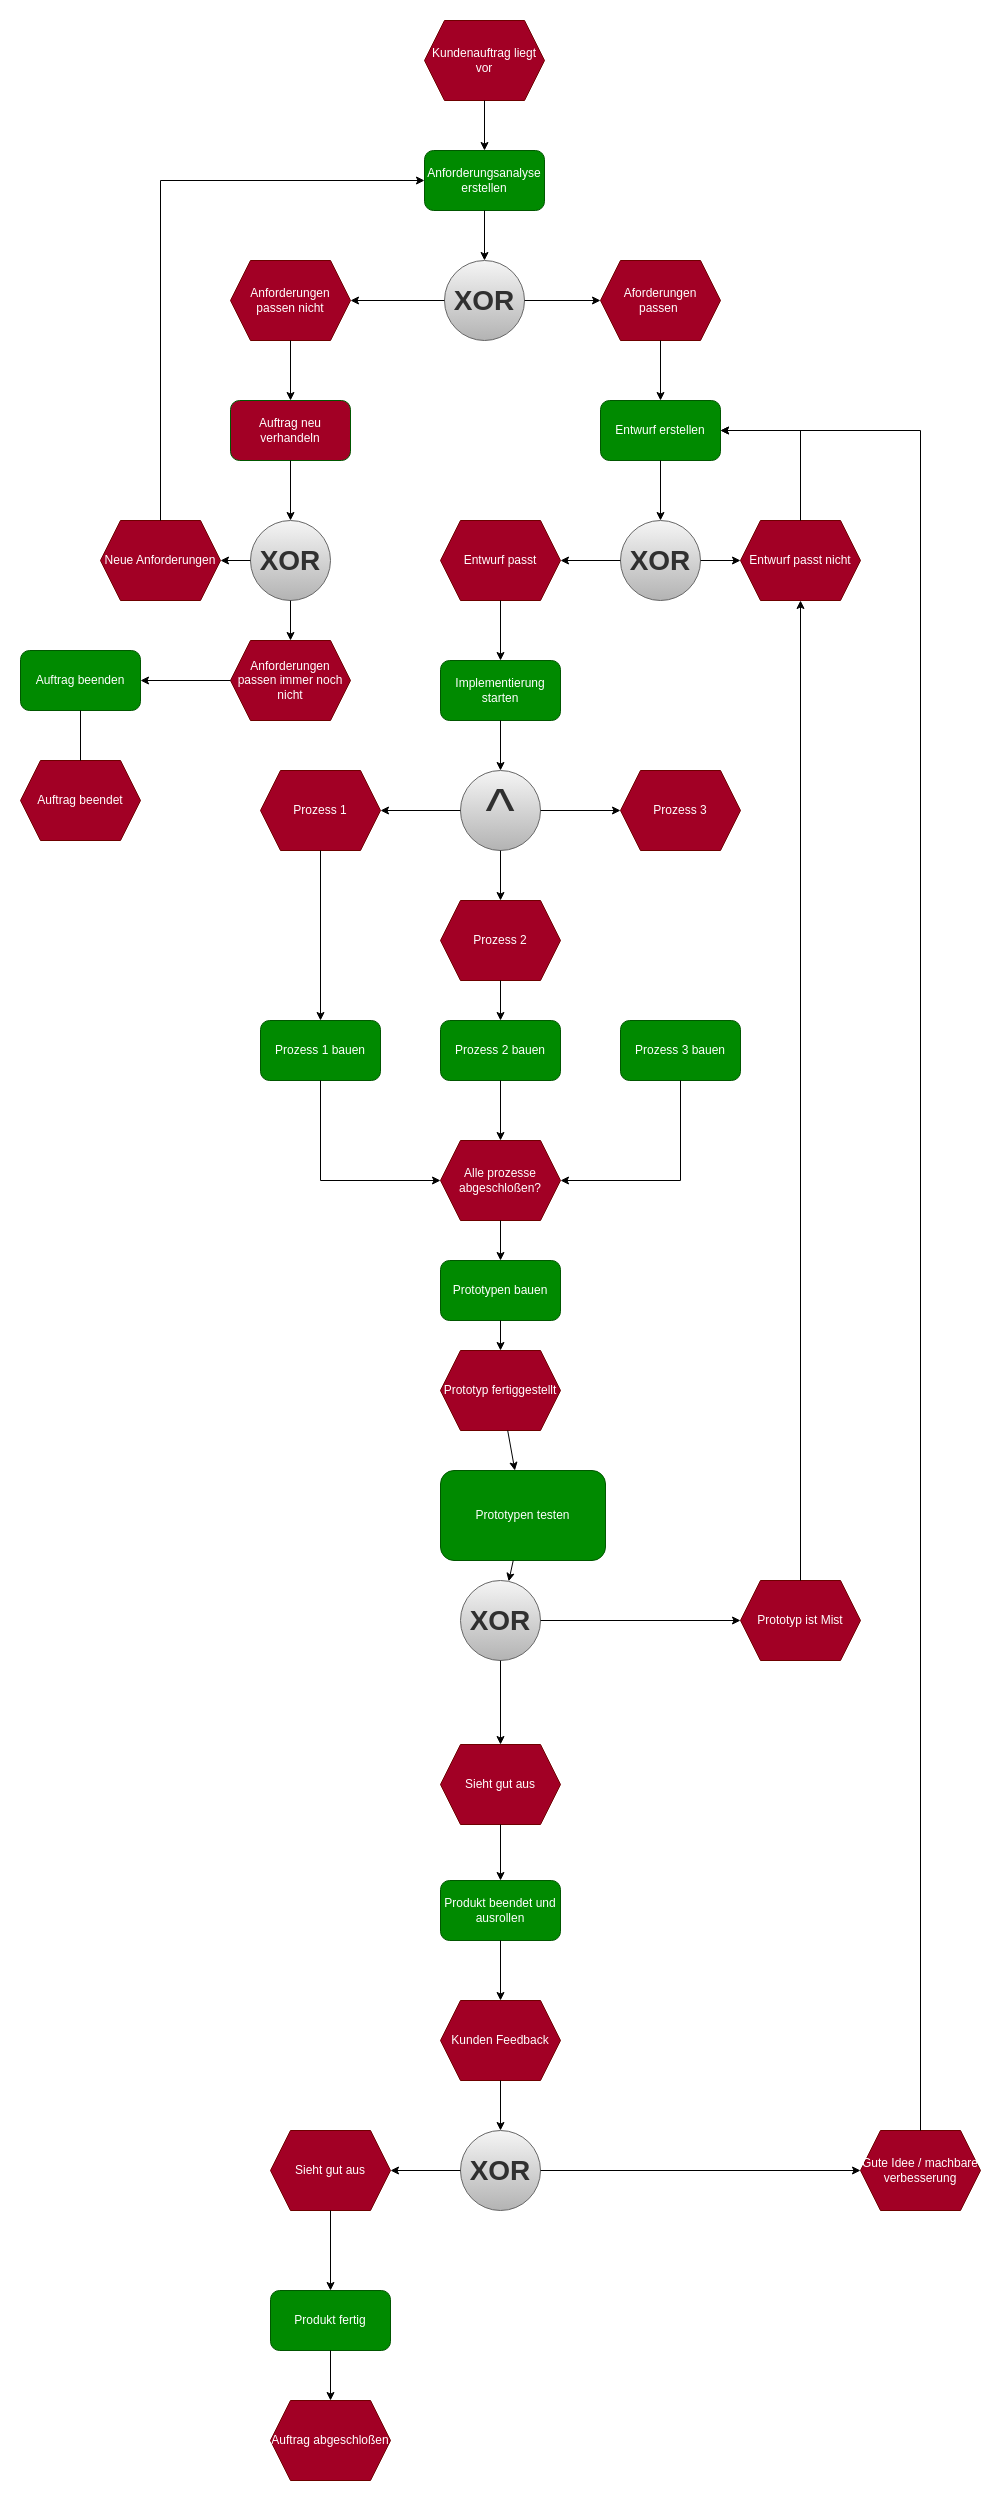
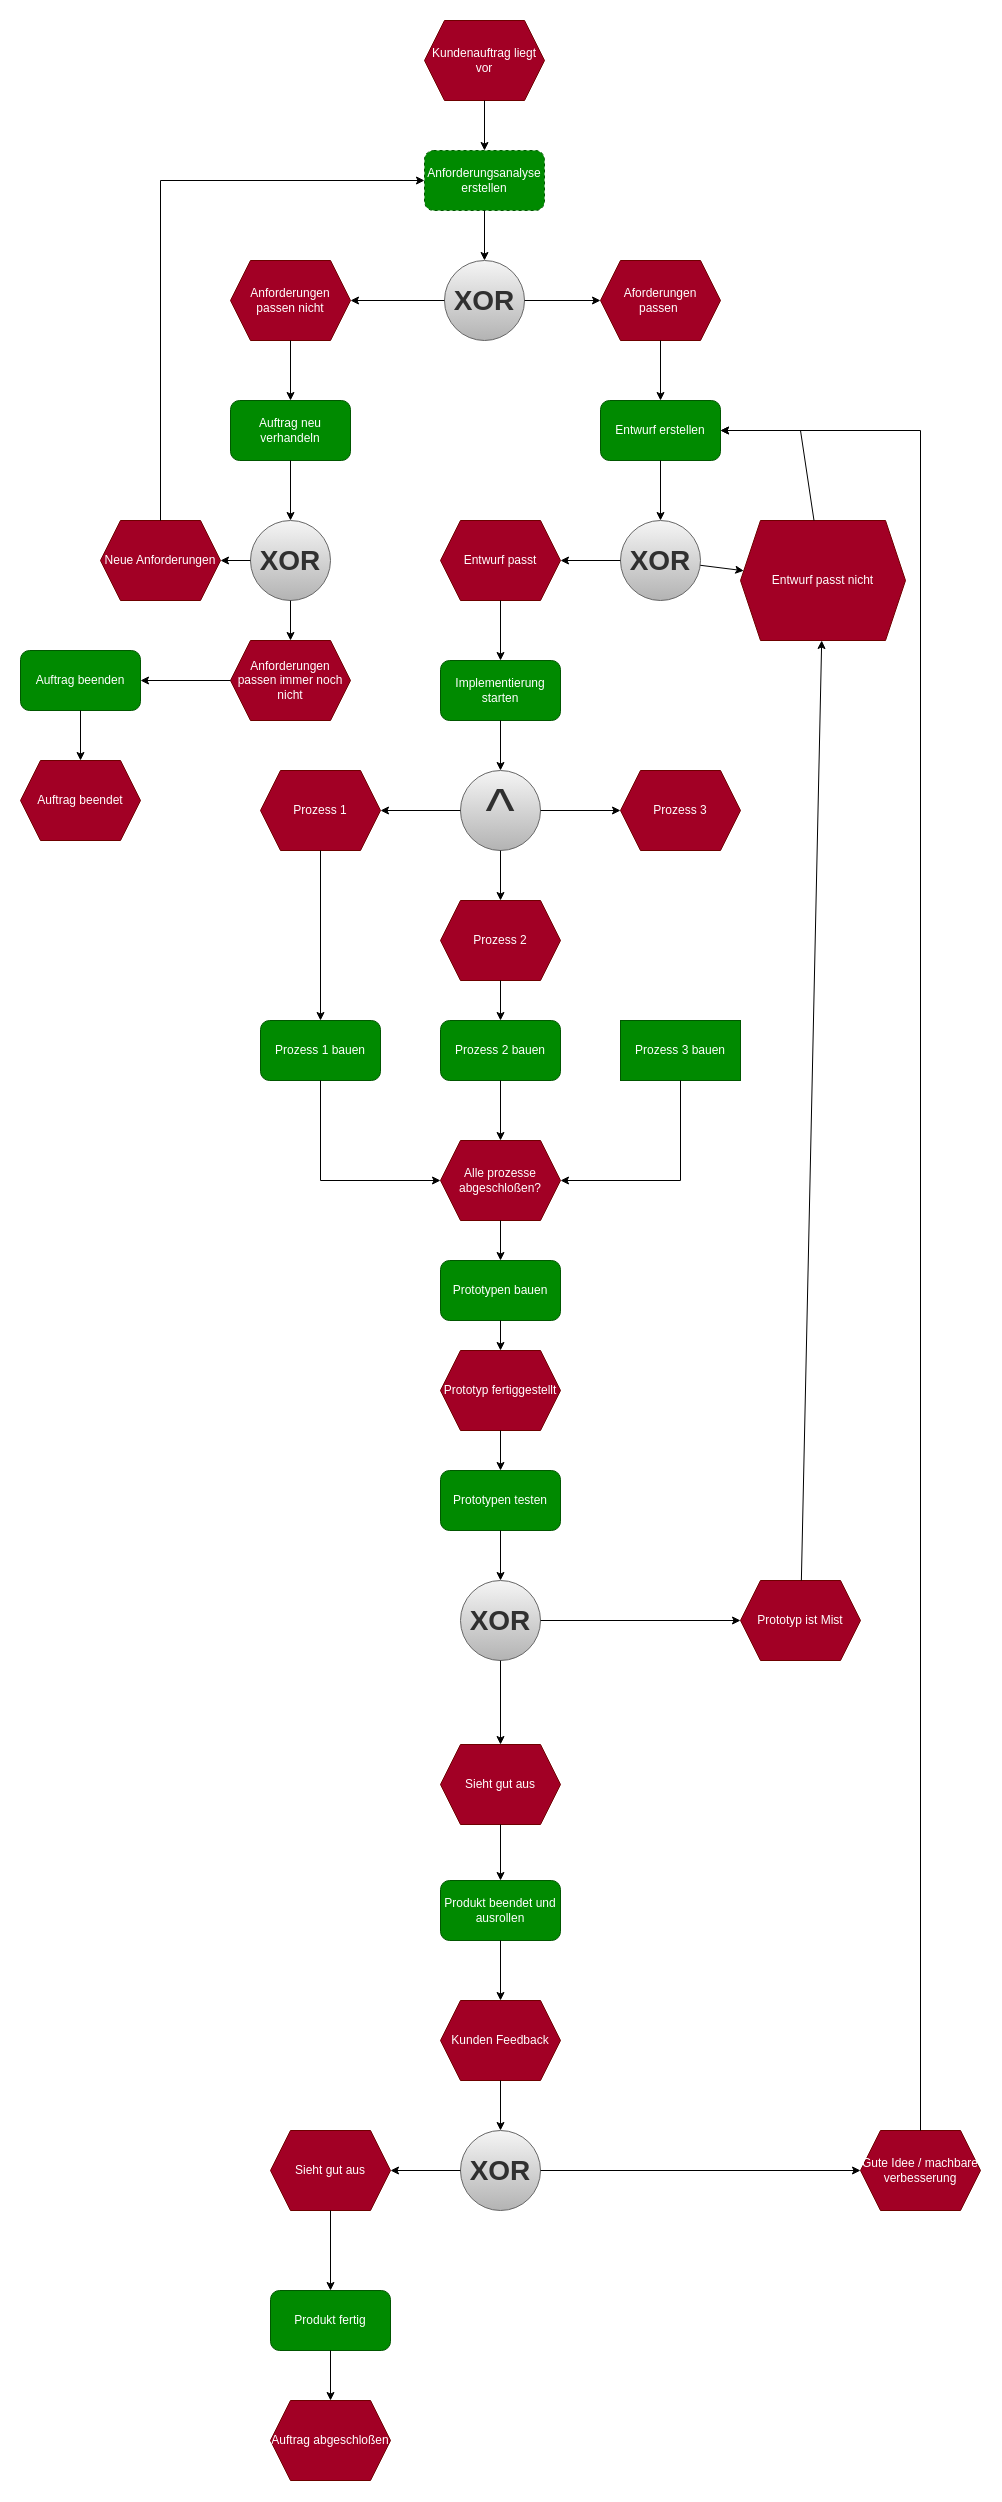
(485, 181) -> (485, 181)
(291, 431) -> (291, 431)
(801, 561) -> (823, 581)
(81, 755) -> (81, 752)
(681, 1051) -> (681, 1051)
(523, 1516) -> (501, 1501)
